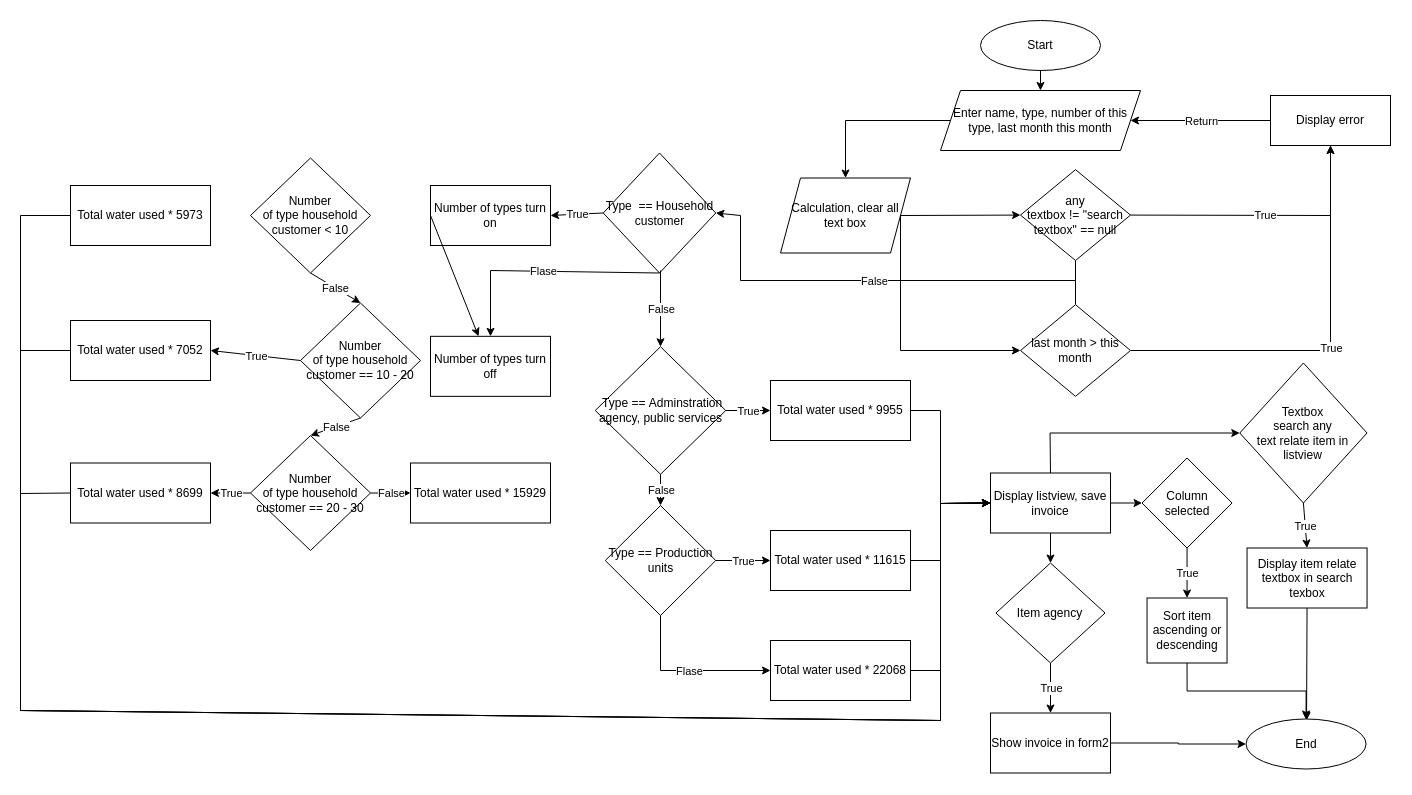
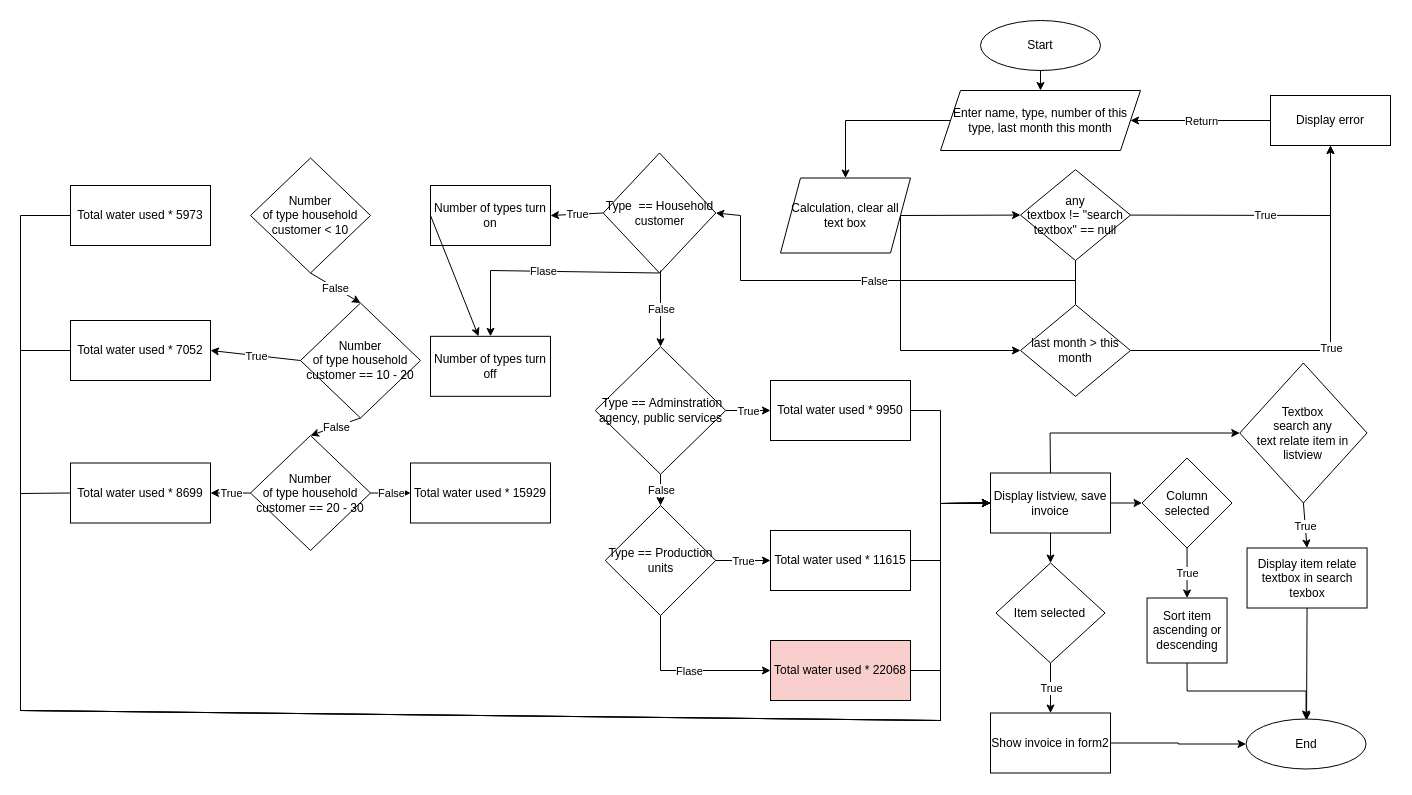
(841, 411) -> (841, 411)
(1050, 614) -> (1050, 614)
(841, 671) -> (841, 671)
